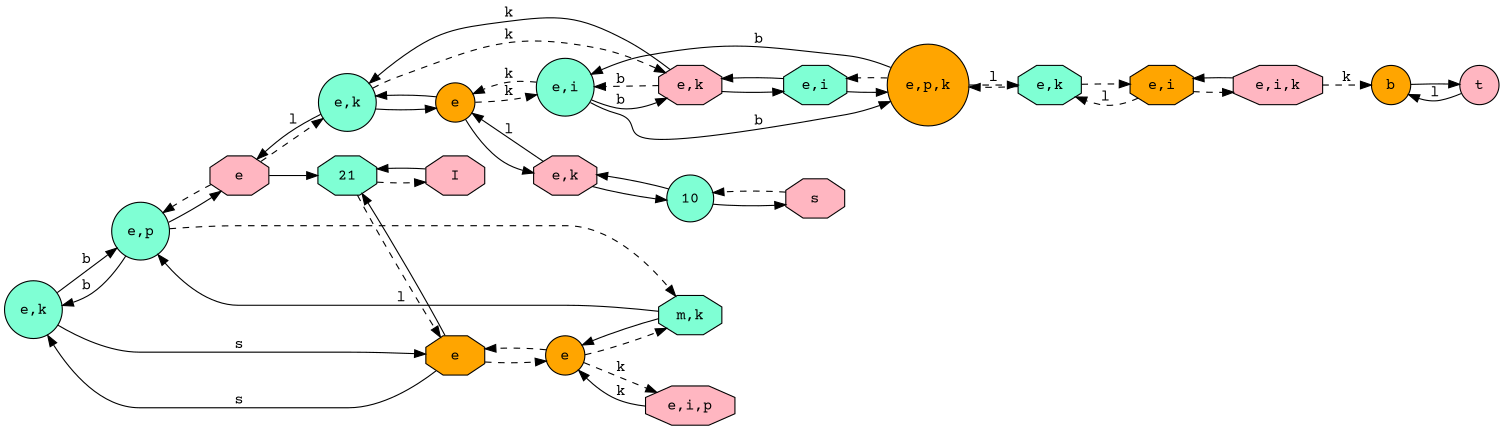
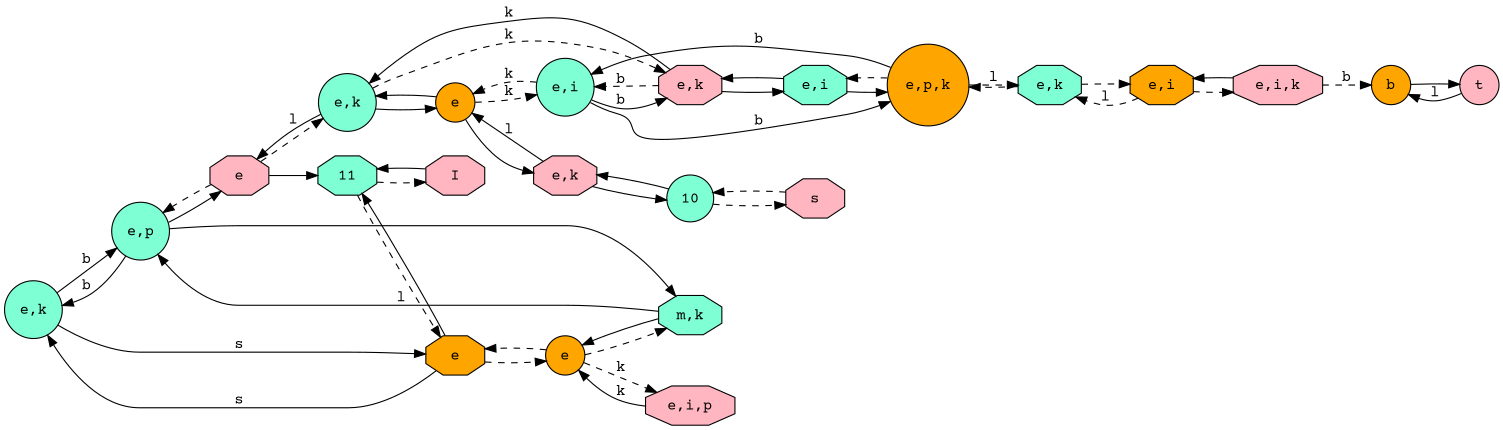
(1347, 77) -> (1347, 77)
(347, 176) -> (347, 176)
(744, 206) -> (744, 206)
(430, 226) -> (430, 226)
